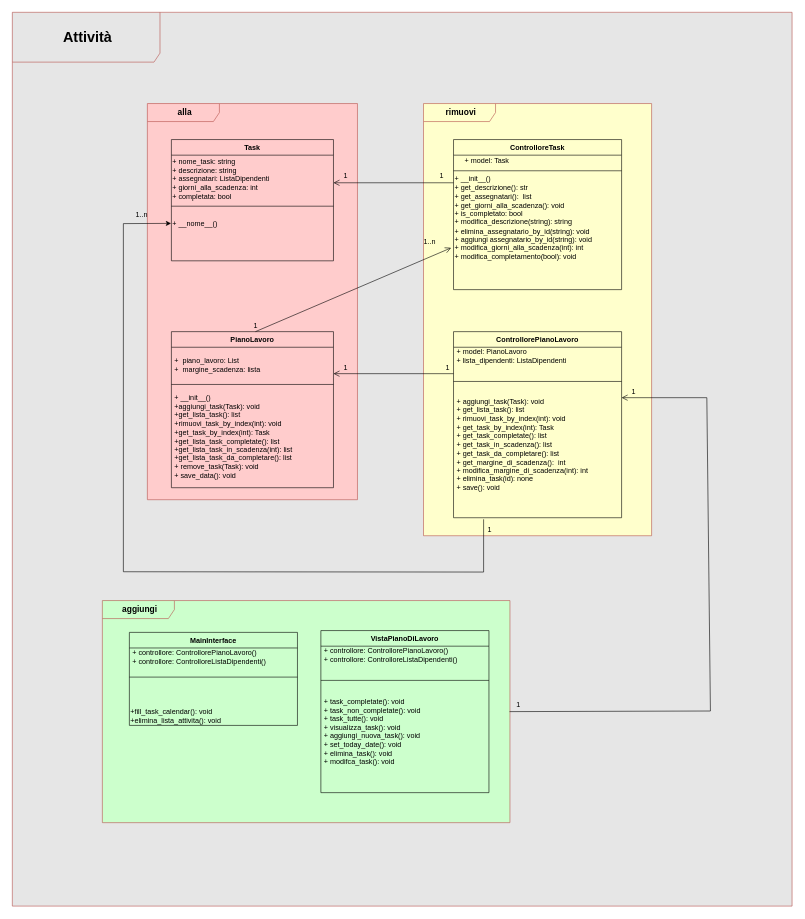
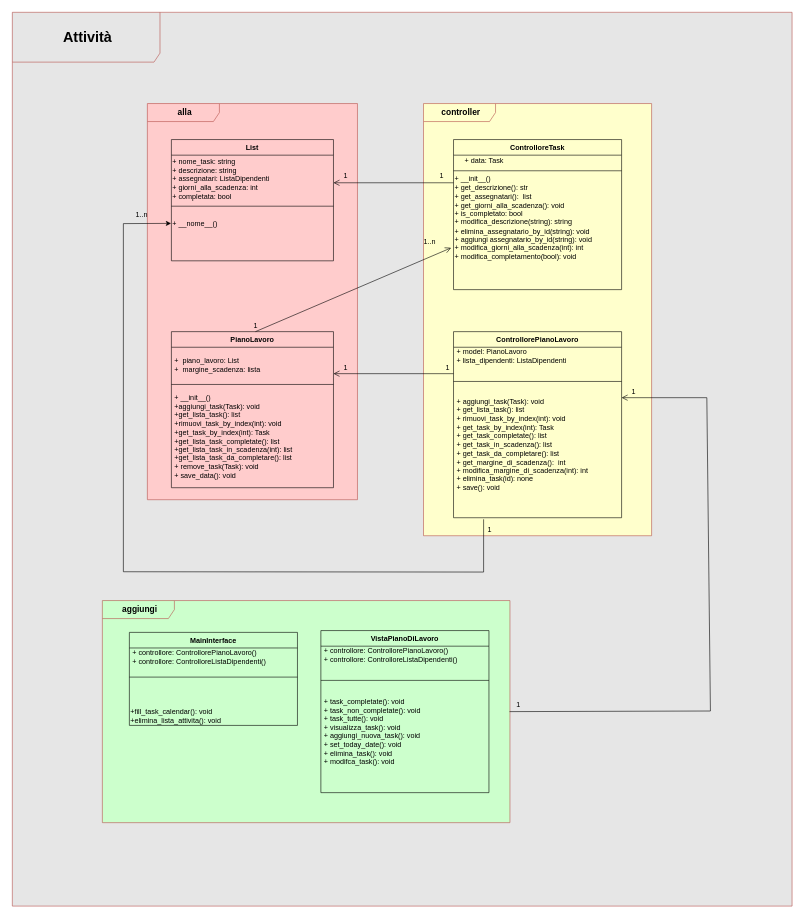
(461, 113) -> (461, 113)
(252, 148) -> (252, 148)
(477, 161) -> (476, 161)
